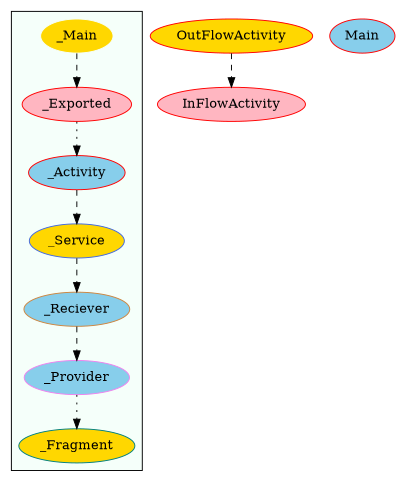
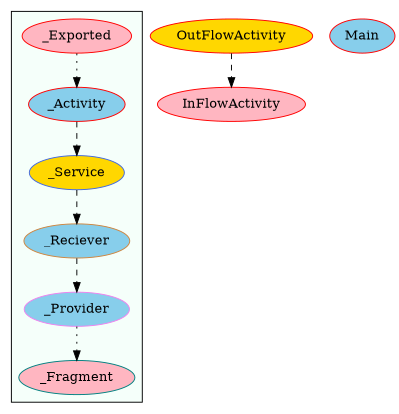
(77, 36) -> none
(77, 446) -> (77, 378)
